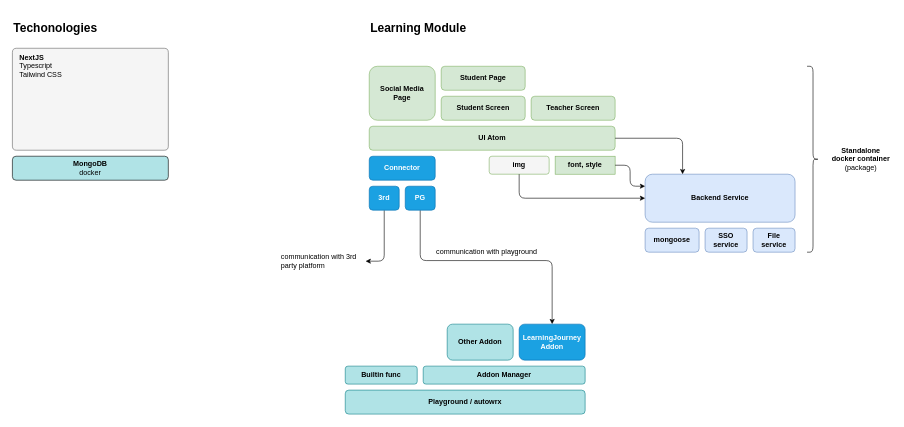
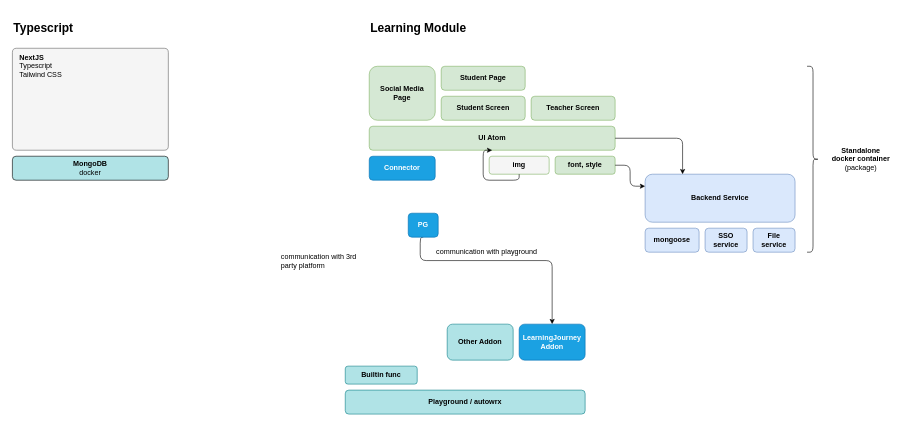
(54, 27) -> (46, 27)
(585, 165) -> (585, 165)
(520, 195) -> (484, 152)
(384, 198) -> none
(420, 198) -> (423, 225)
(379, 261) -> none
(504, 375) -> none
